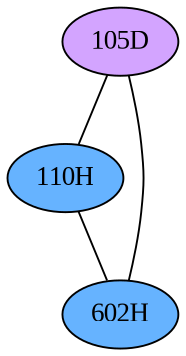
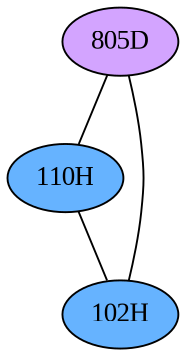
(120, 42) -> (120, 42)
(120, 314) -> (120, 314)
